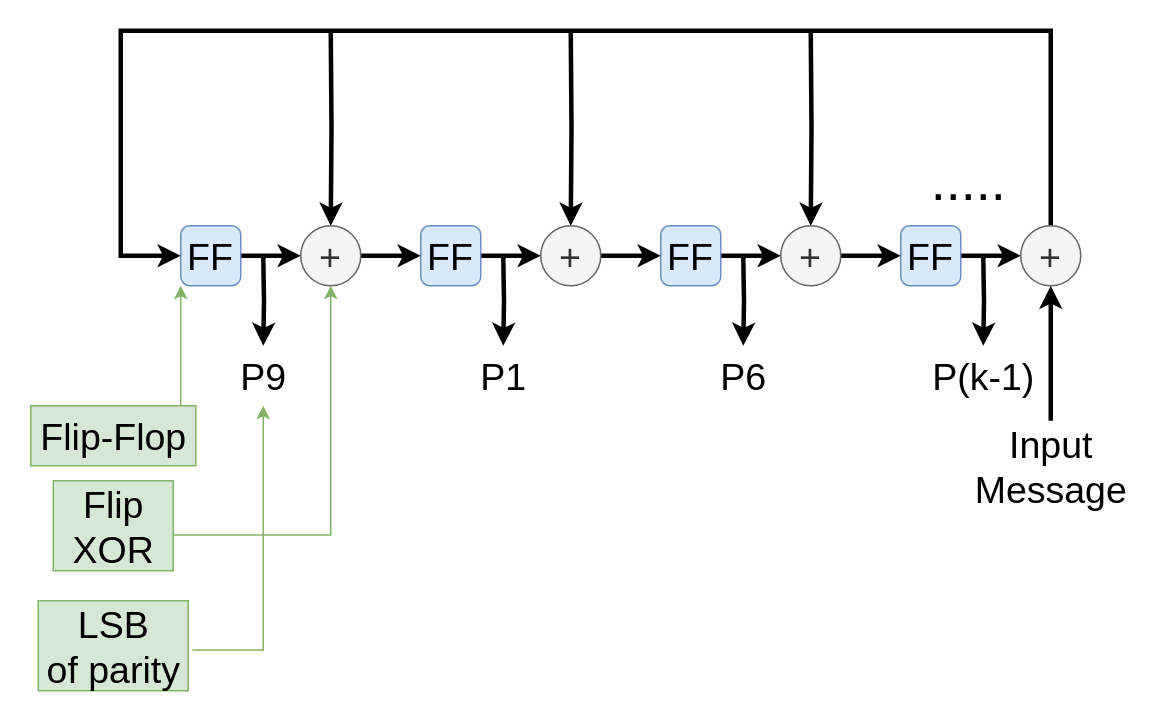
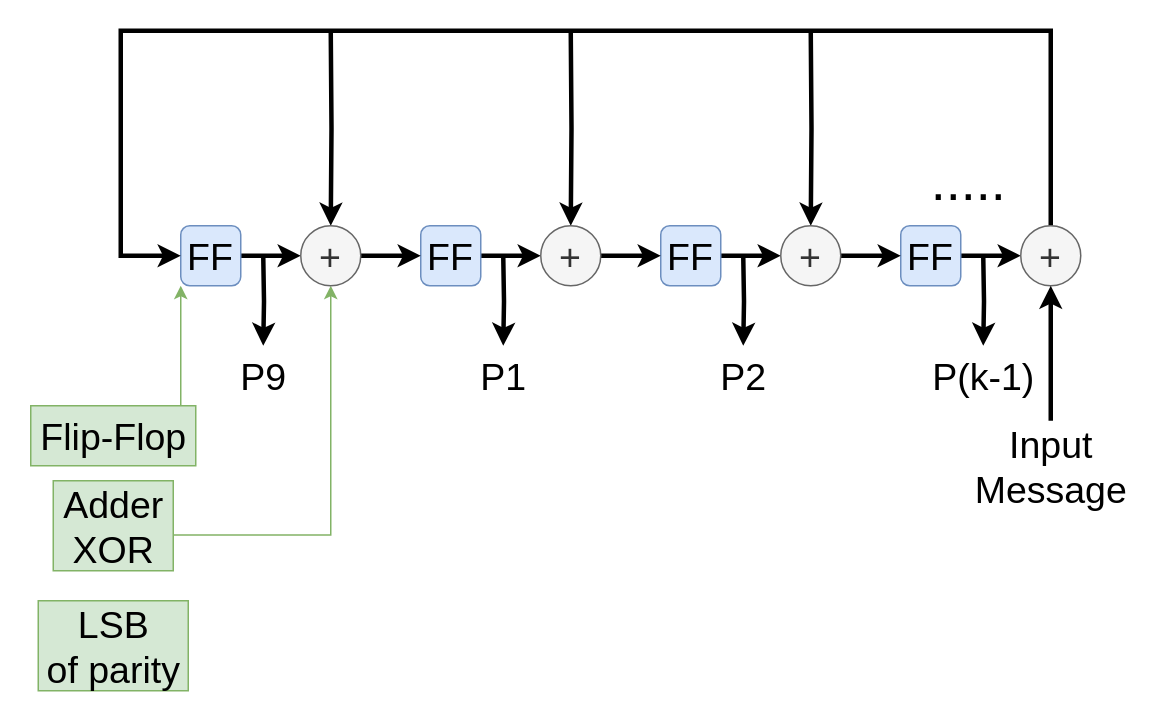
(744, 376) -> (744, 376)
(114, 526) -> (114, 526)
(263, 568) -> none
